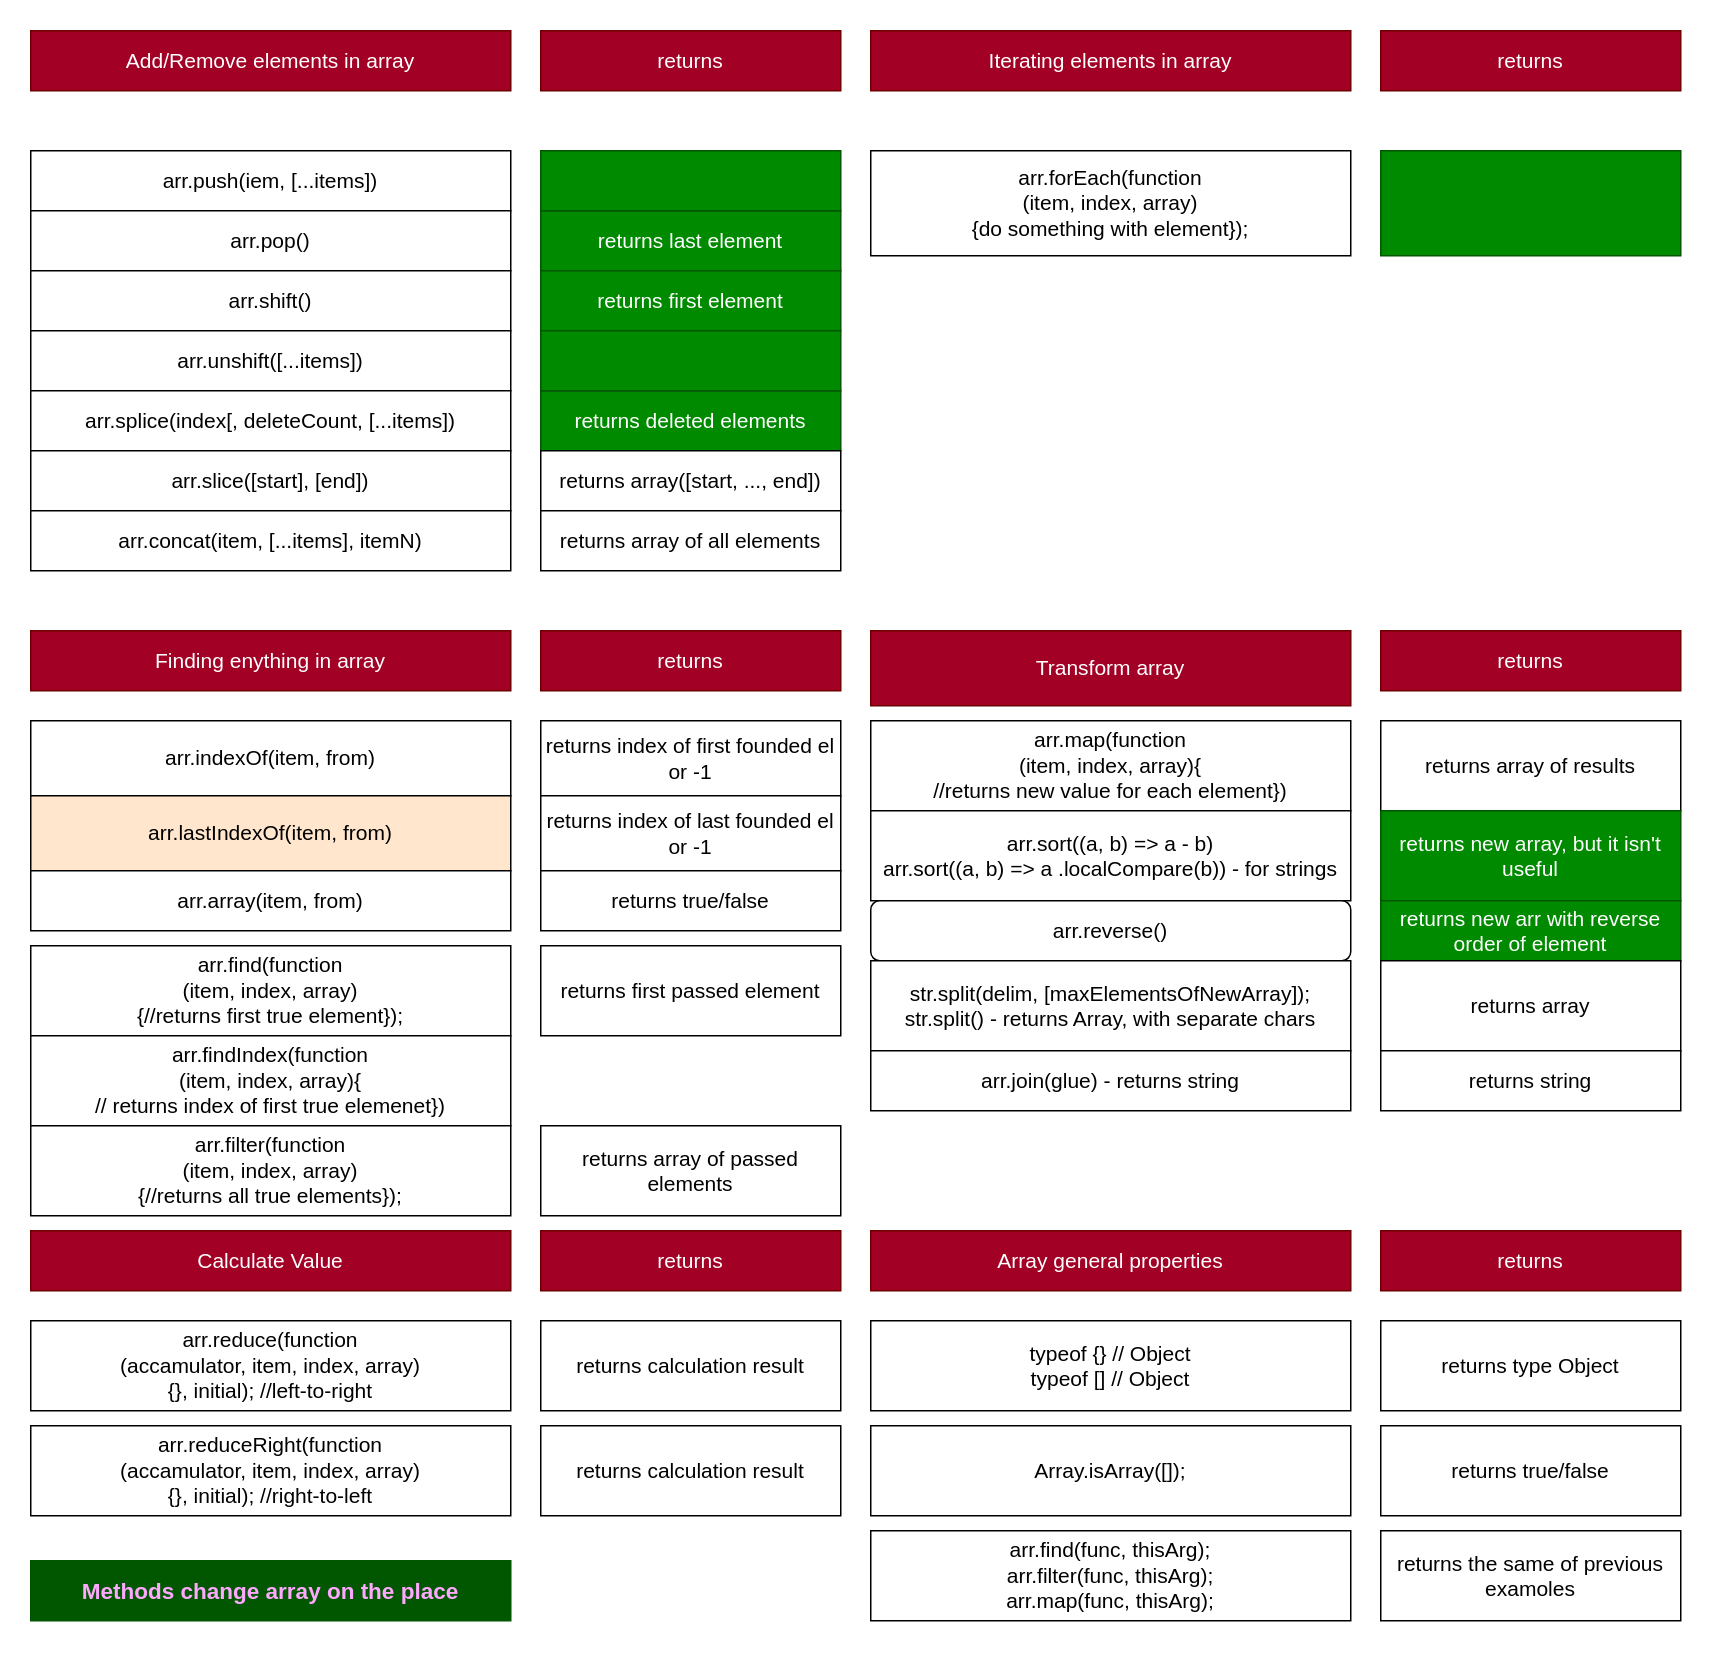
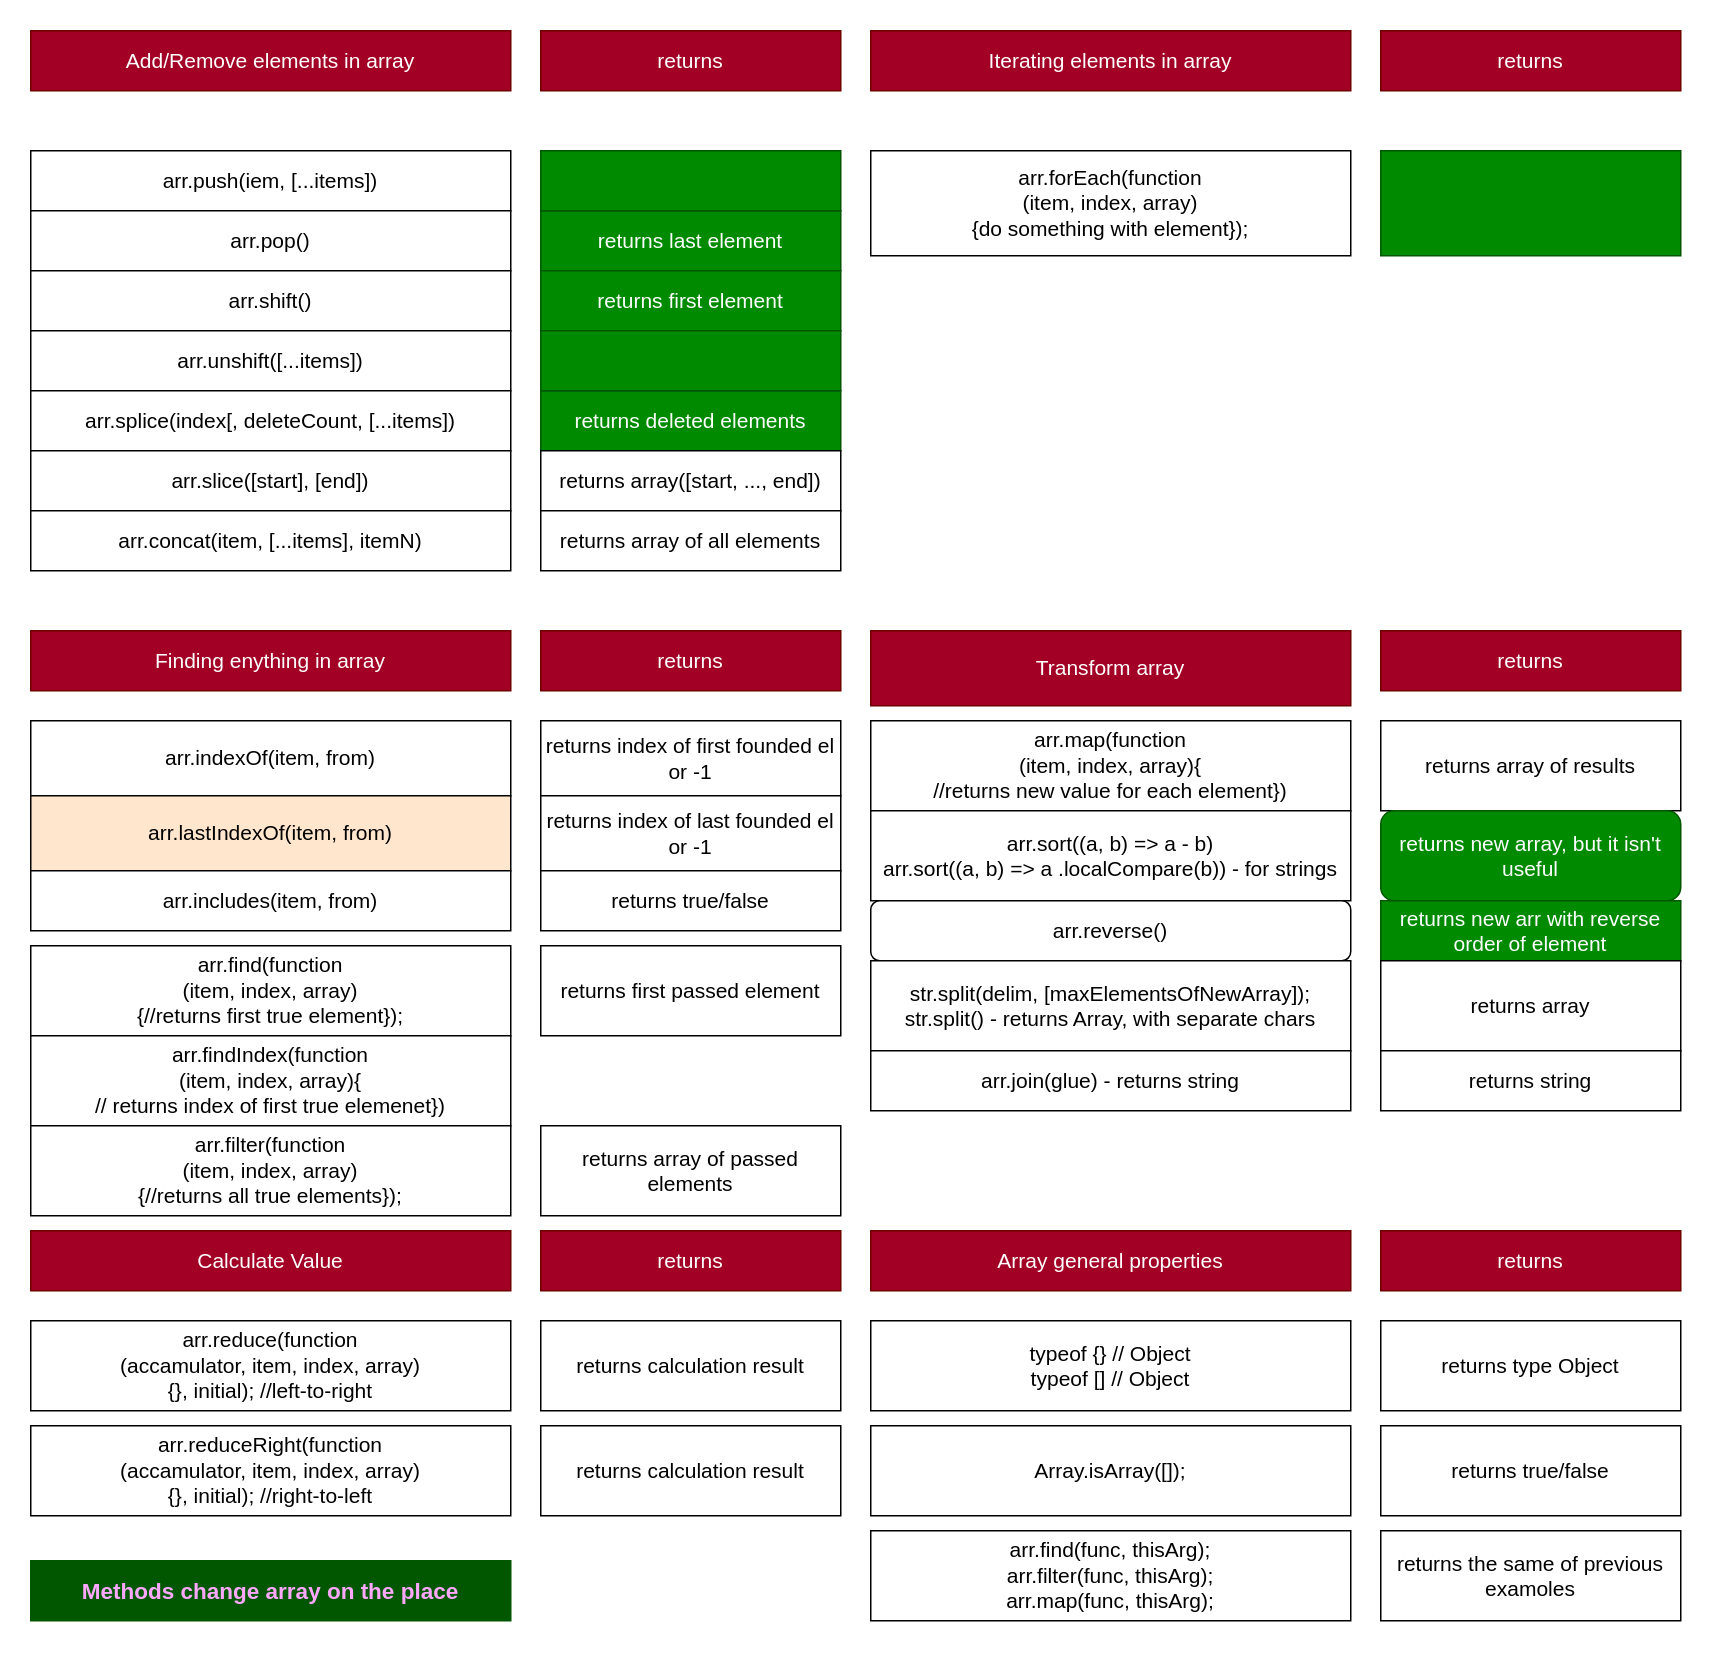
(1531, 856) -> (1531, 856)
(271, 901) -> (271, 901)
